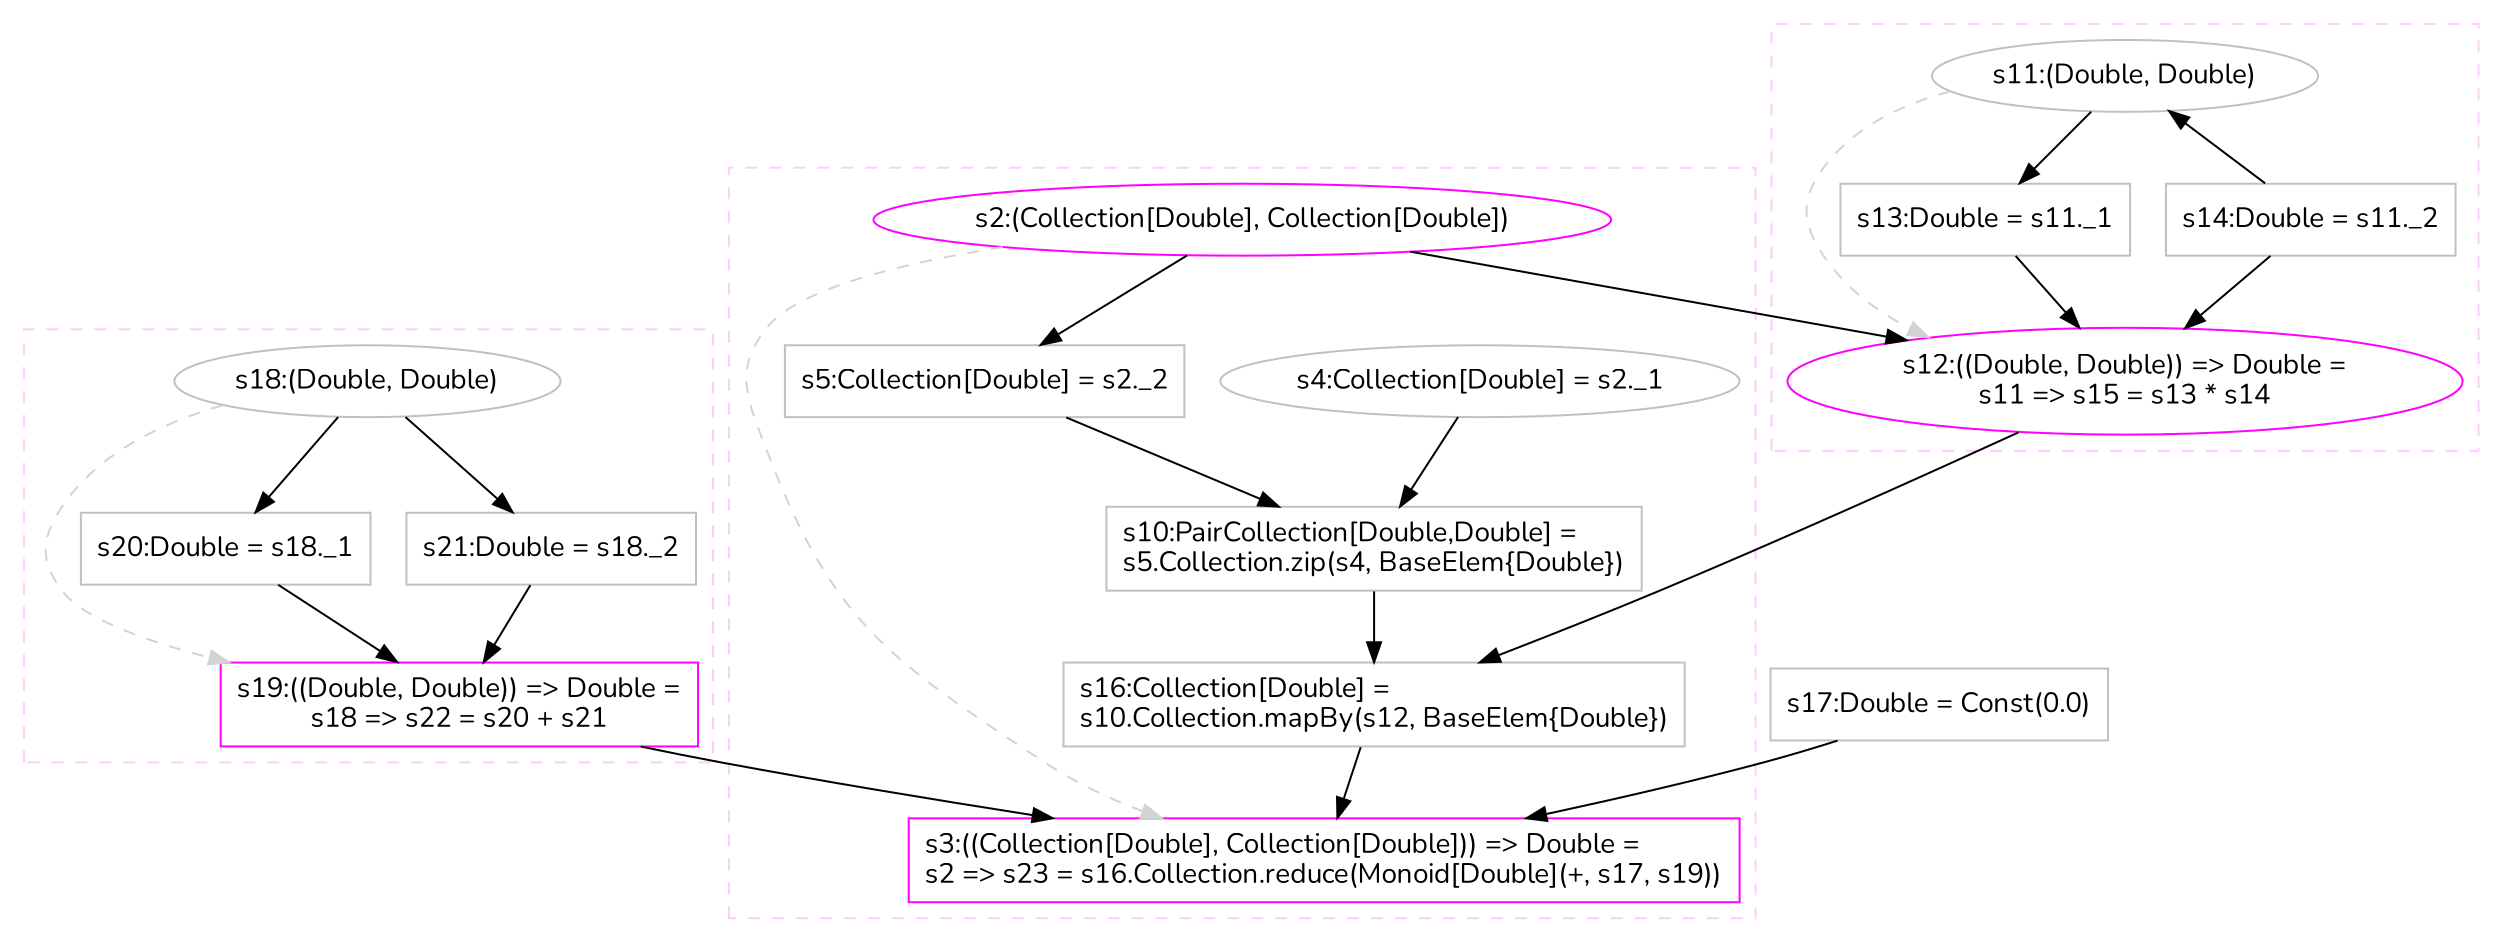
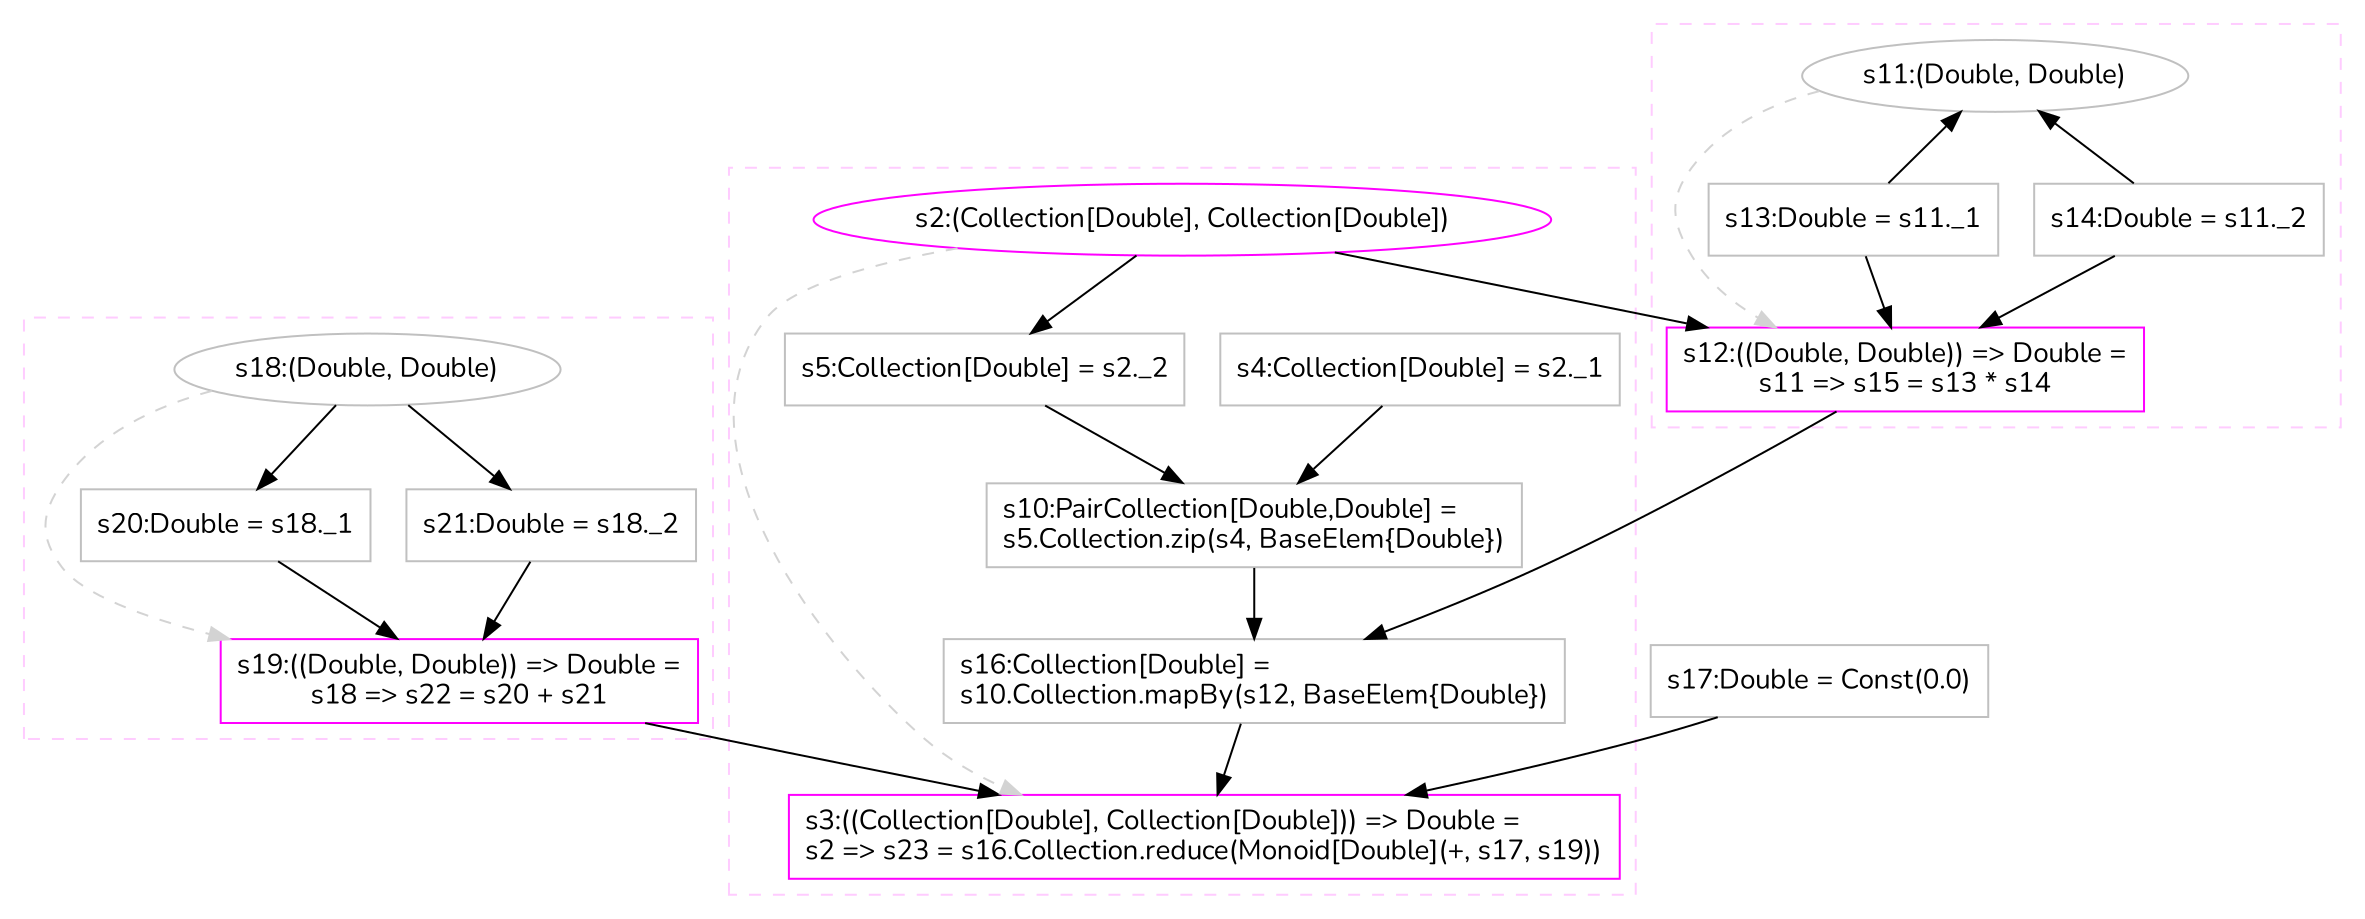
(2063, 140) -> (1917, 155)
(1480, 381) -> (1420, 369)
(2125, 381) -> (1905, 369)
